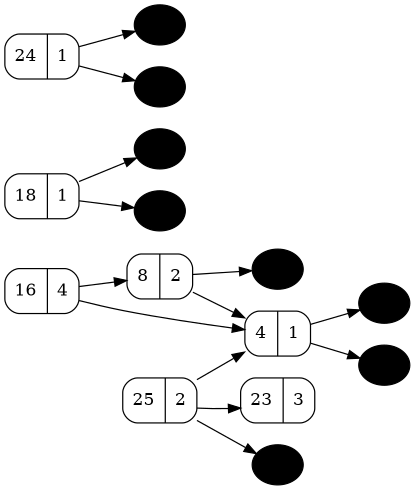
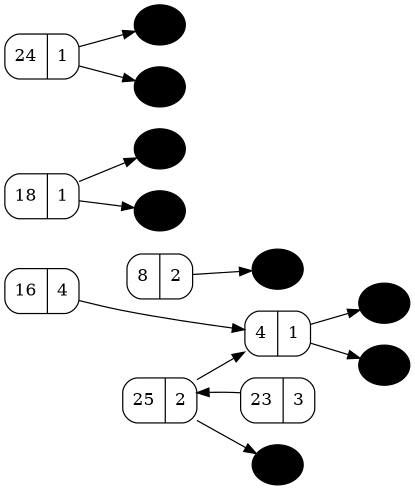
(97, 284) -> none
(213, 302) -> none
(213, 409) -> (225, 392)
